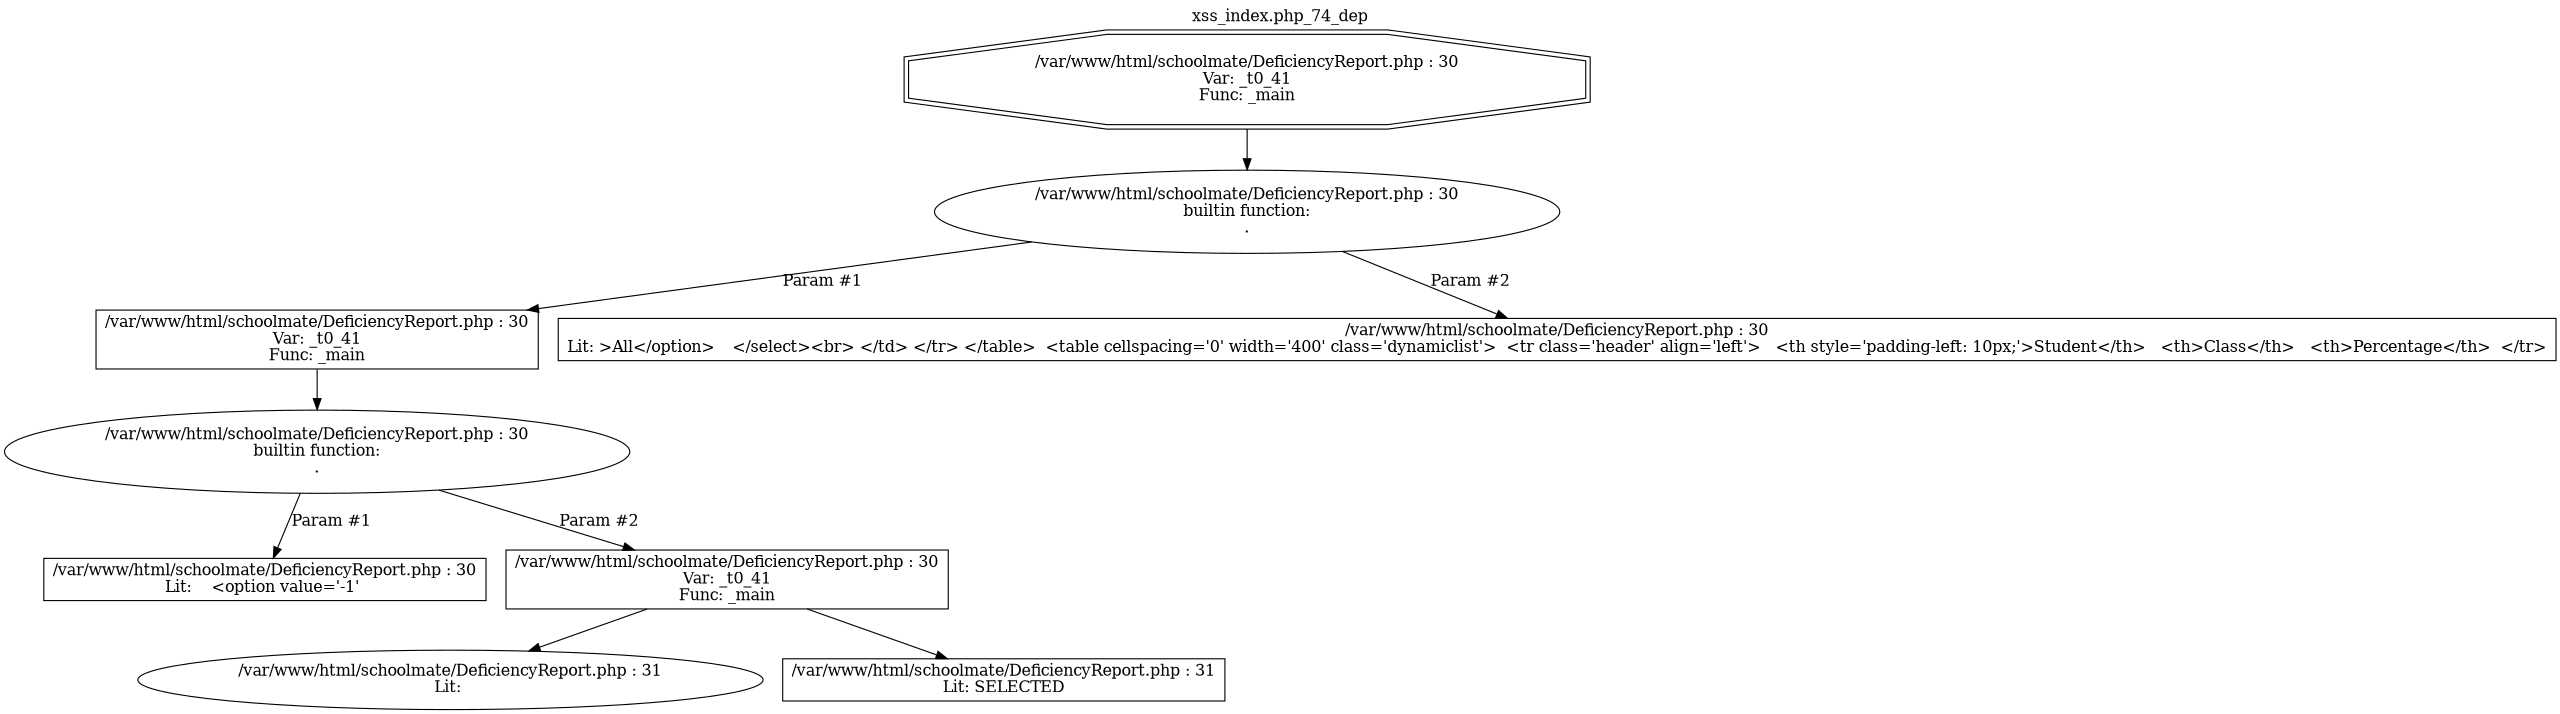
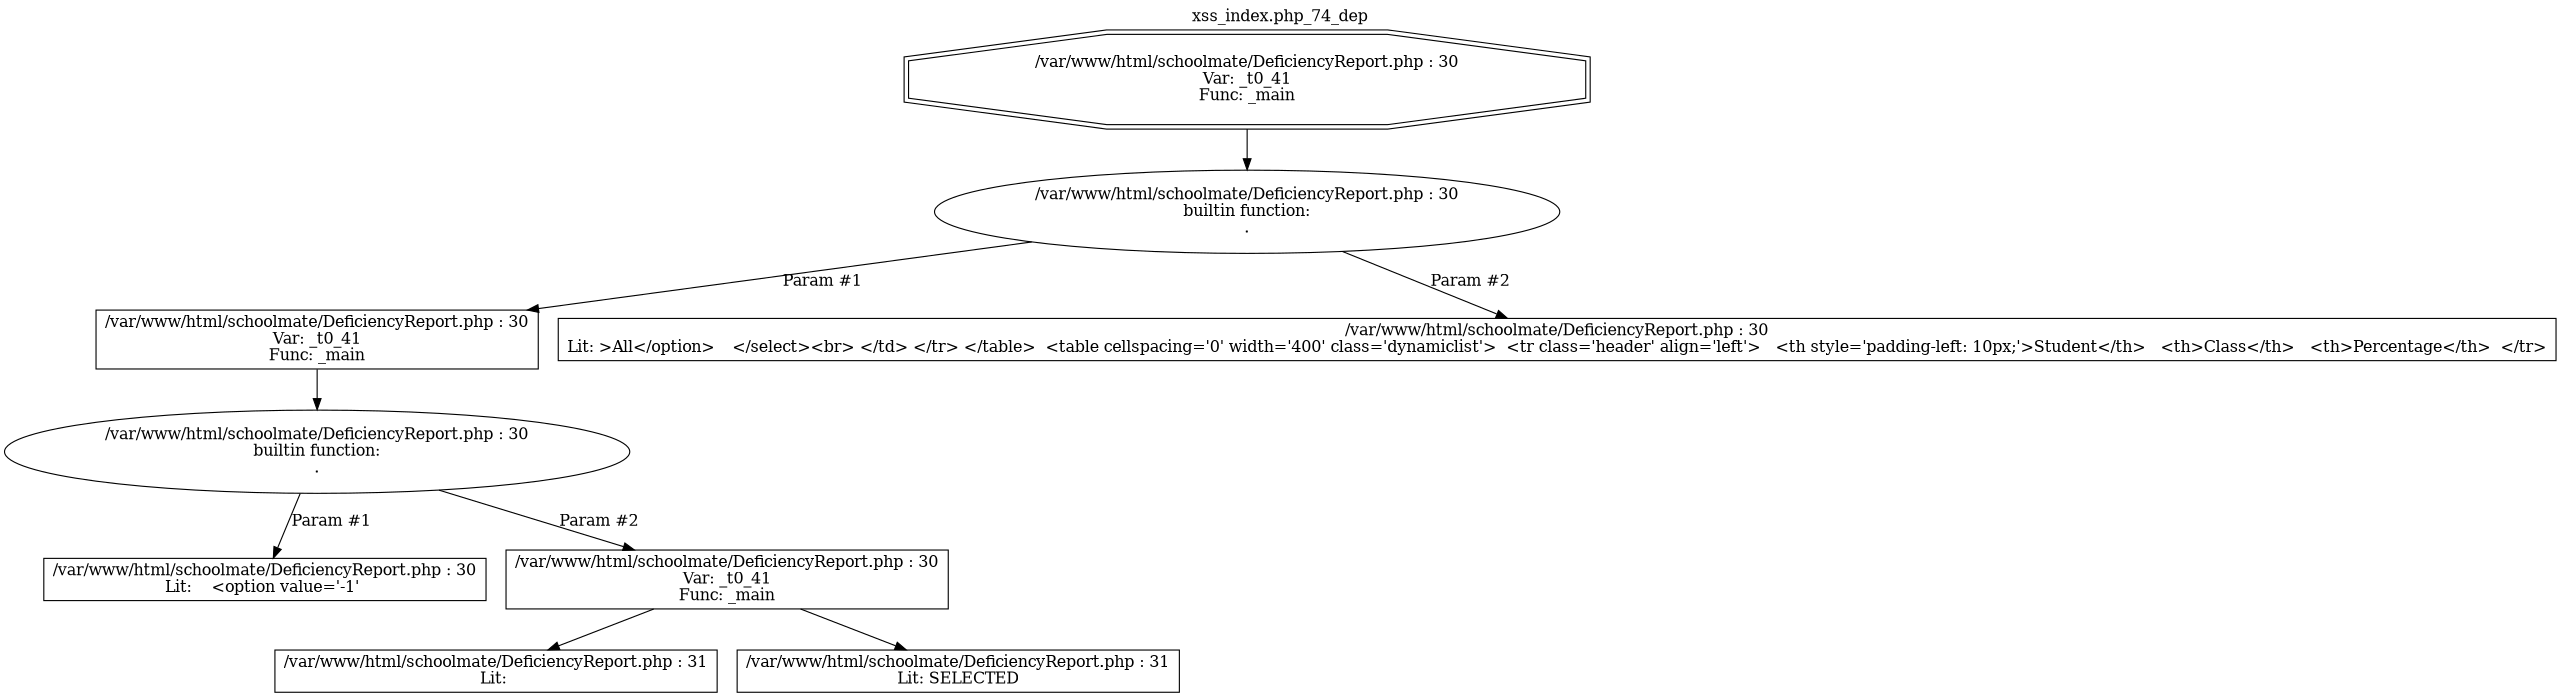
(450, 680) -> (496, 671)
